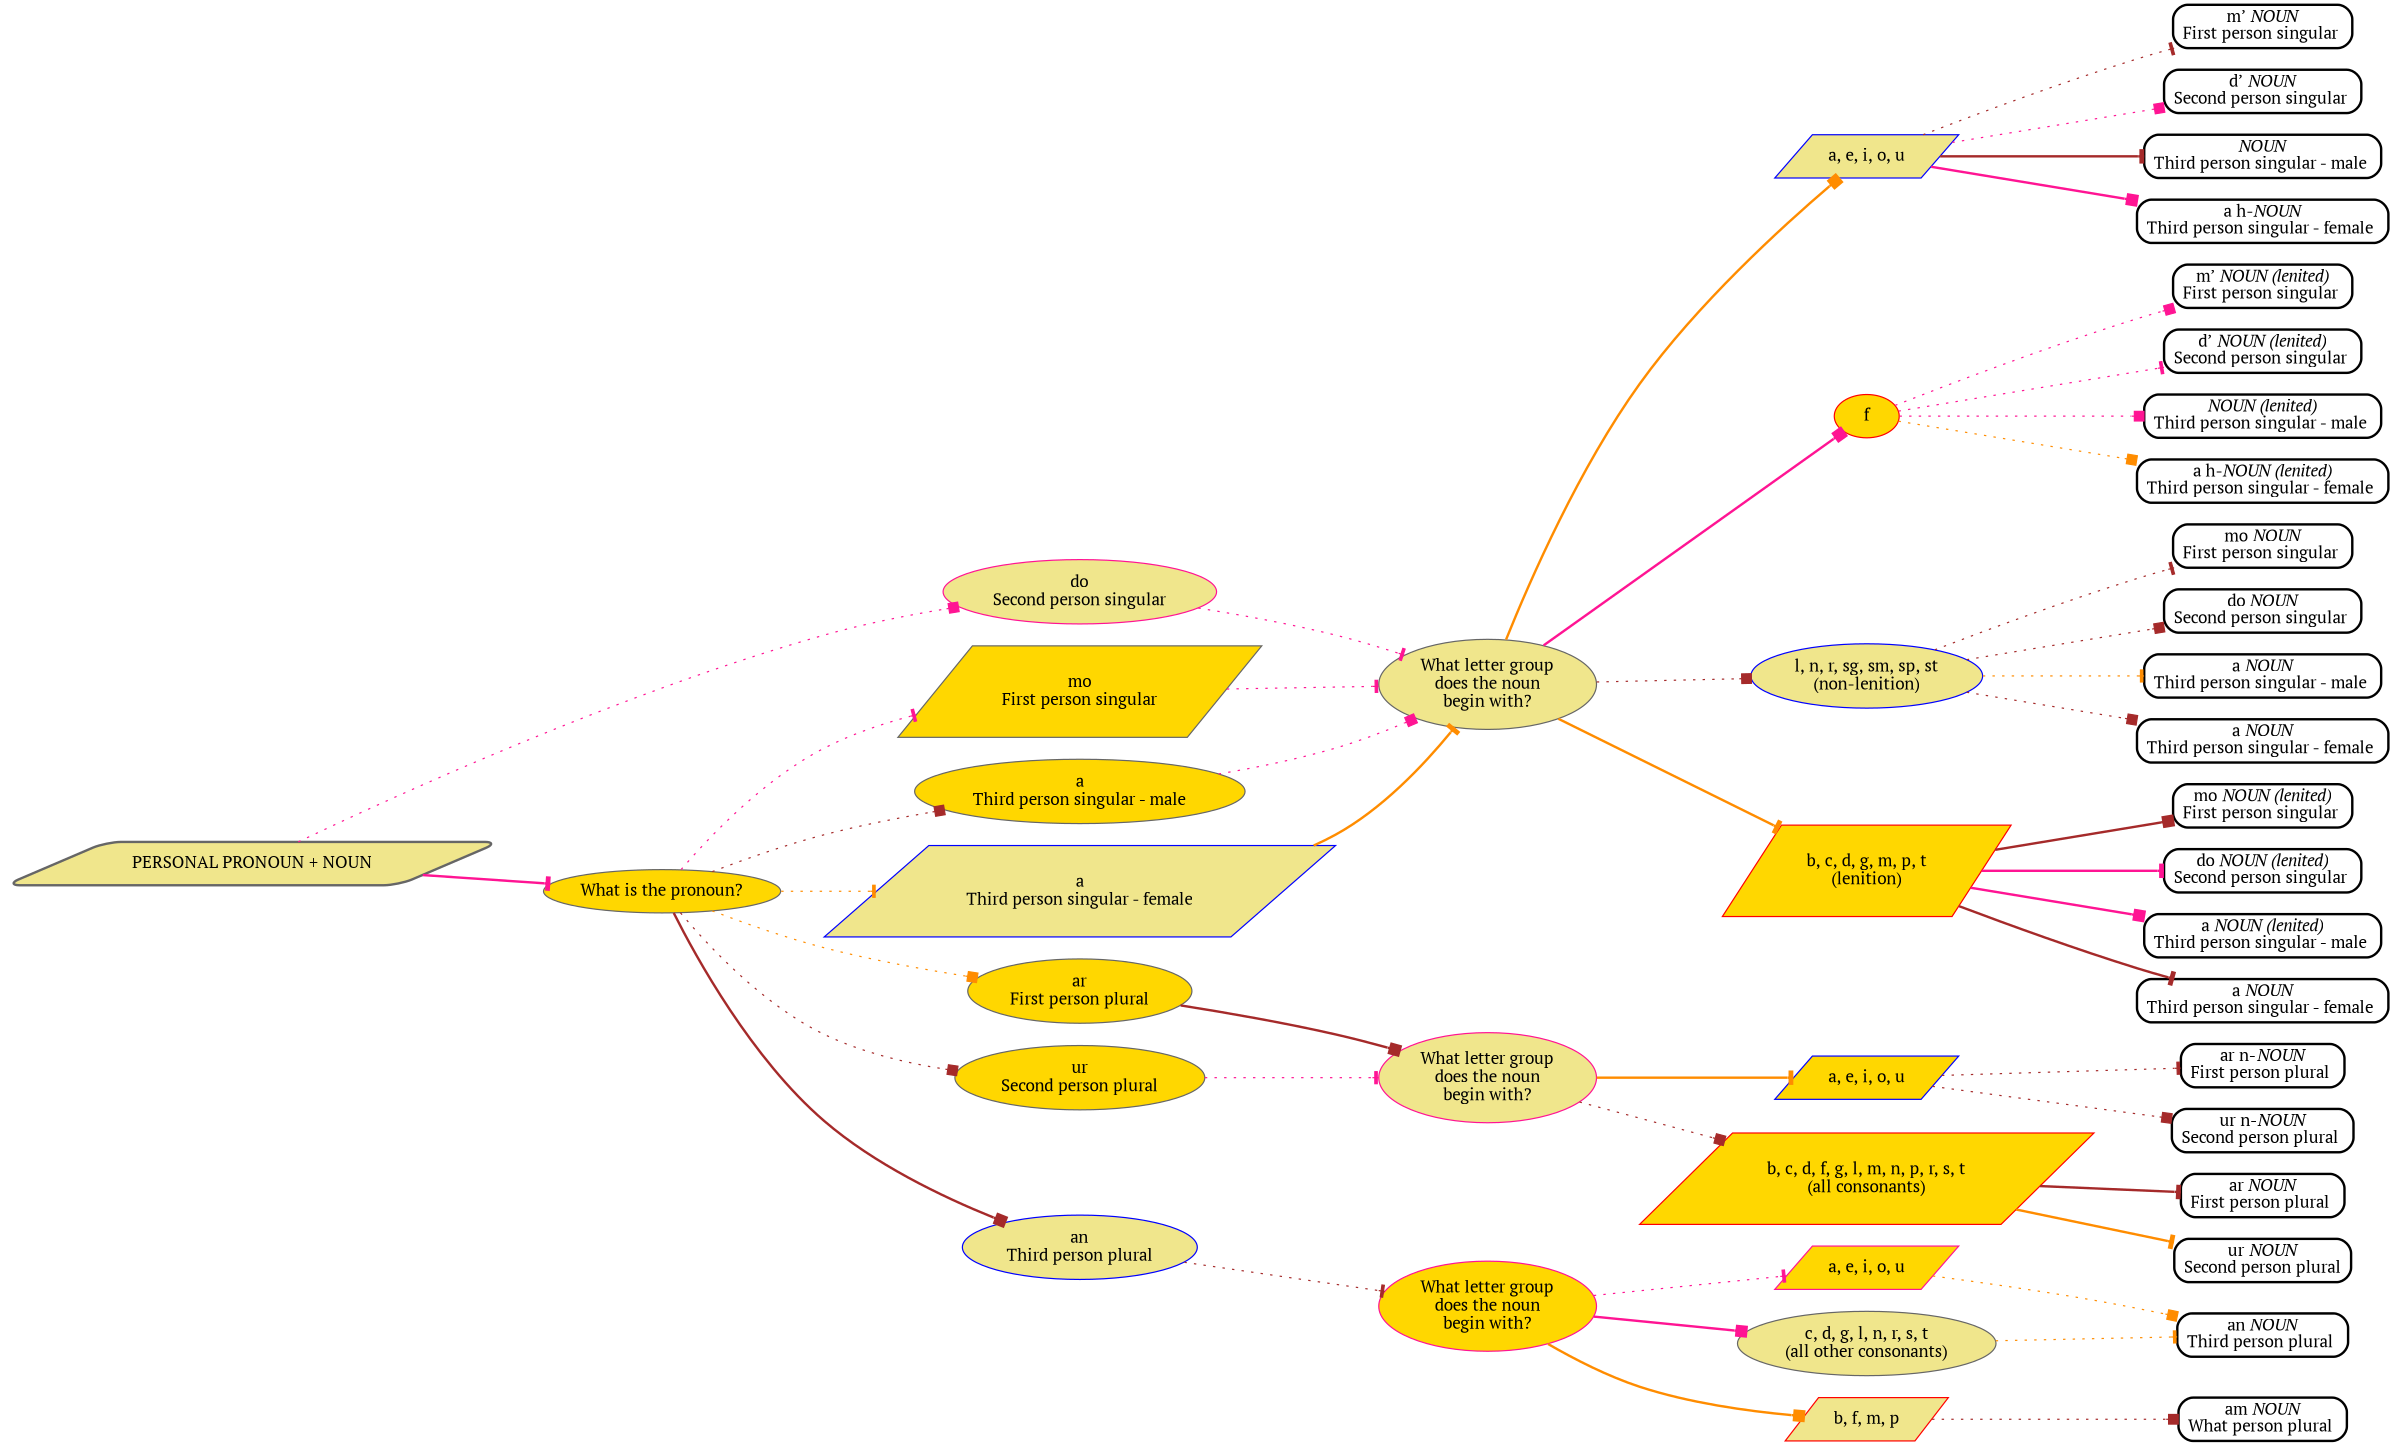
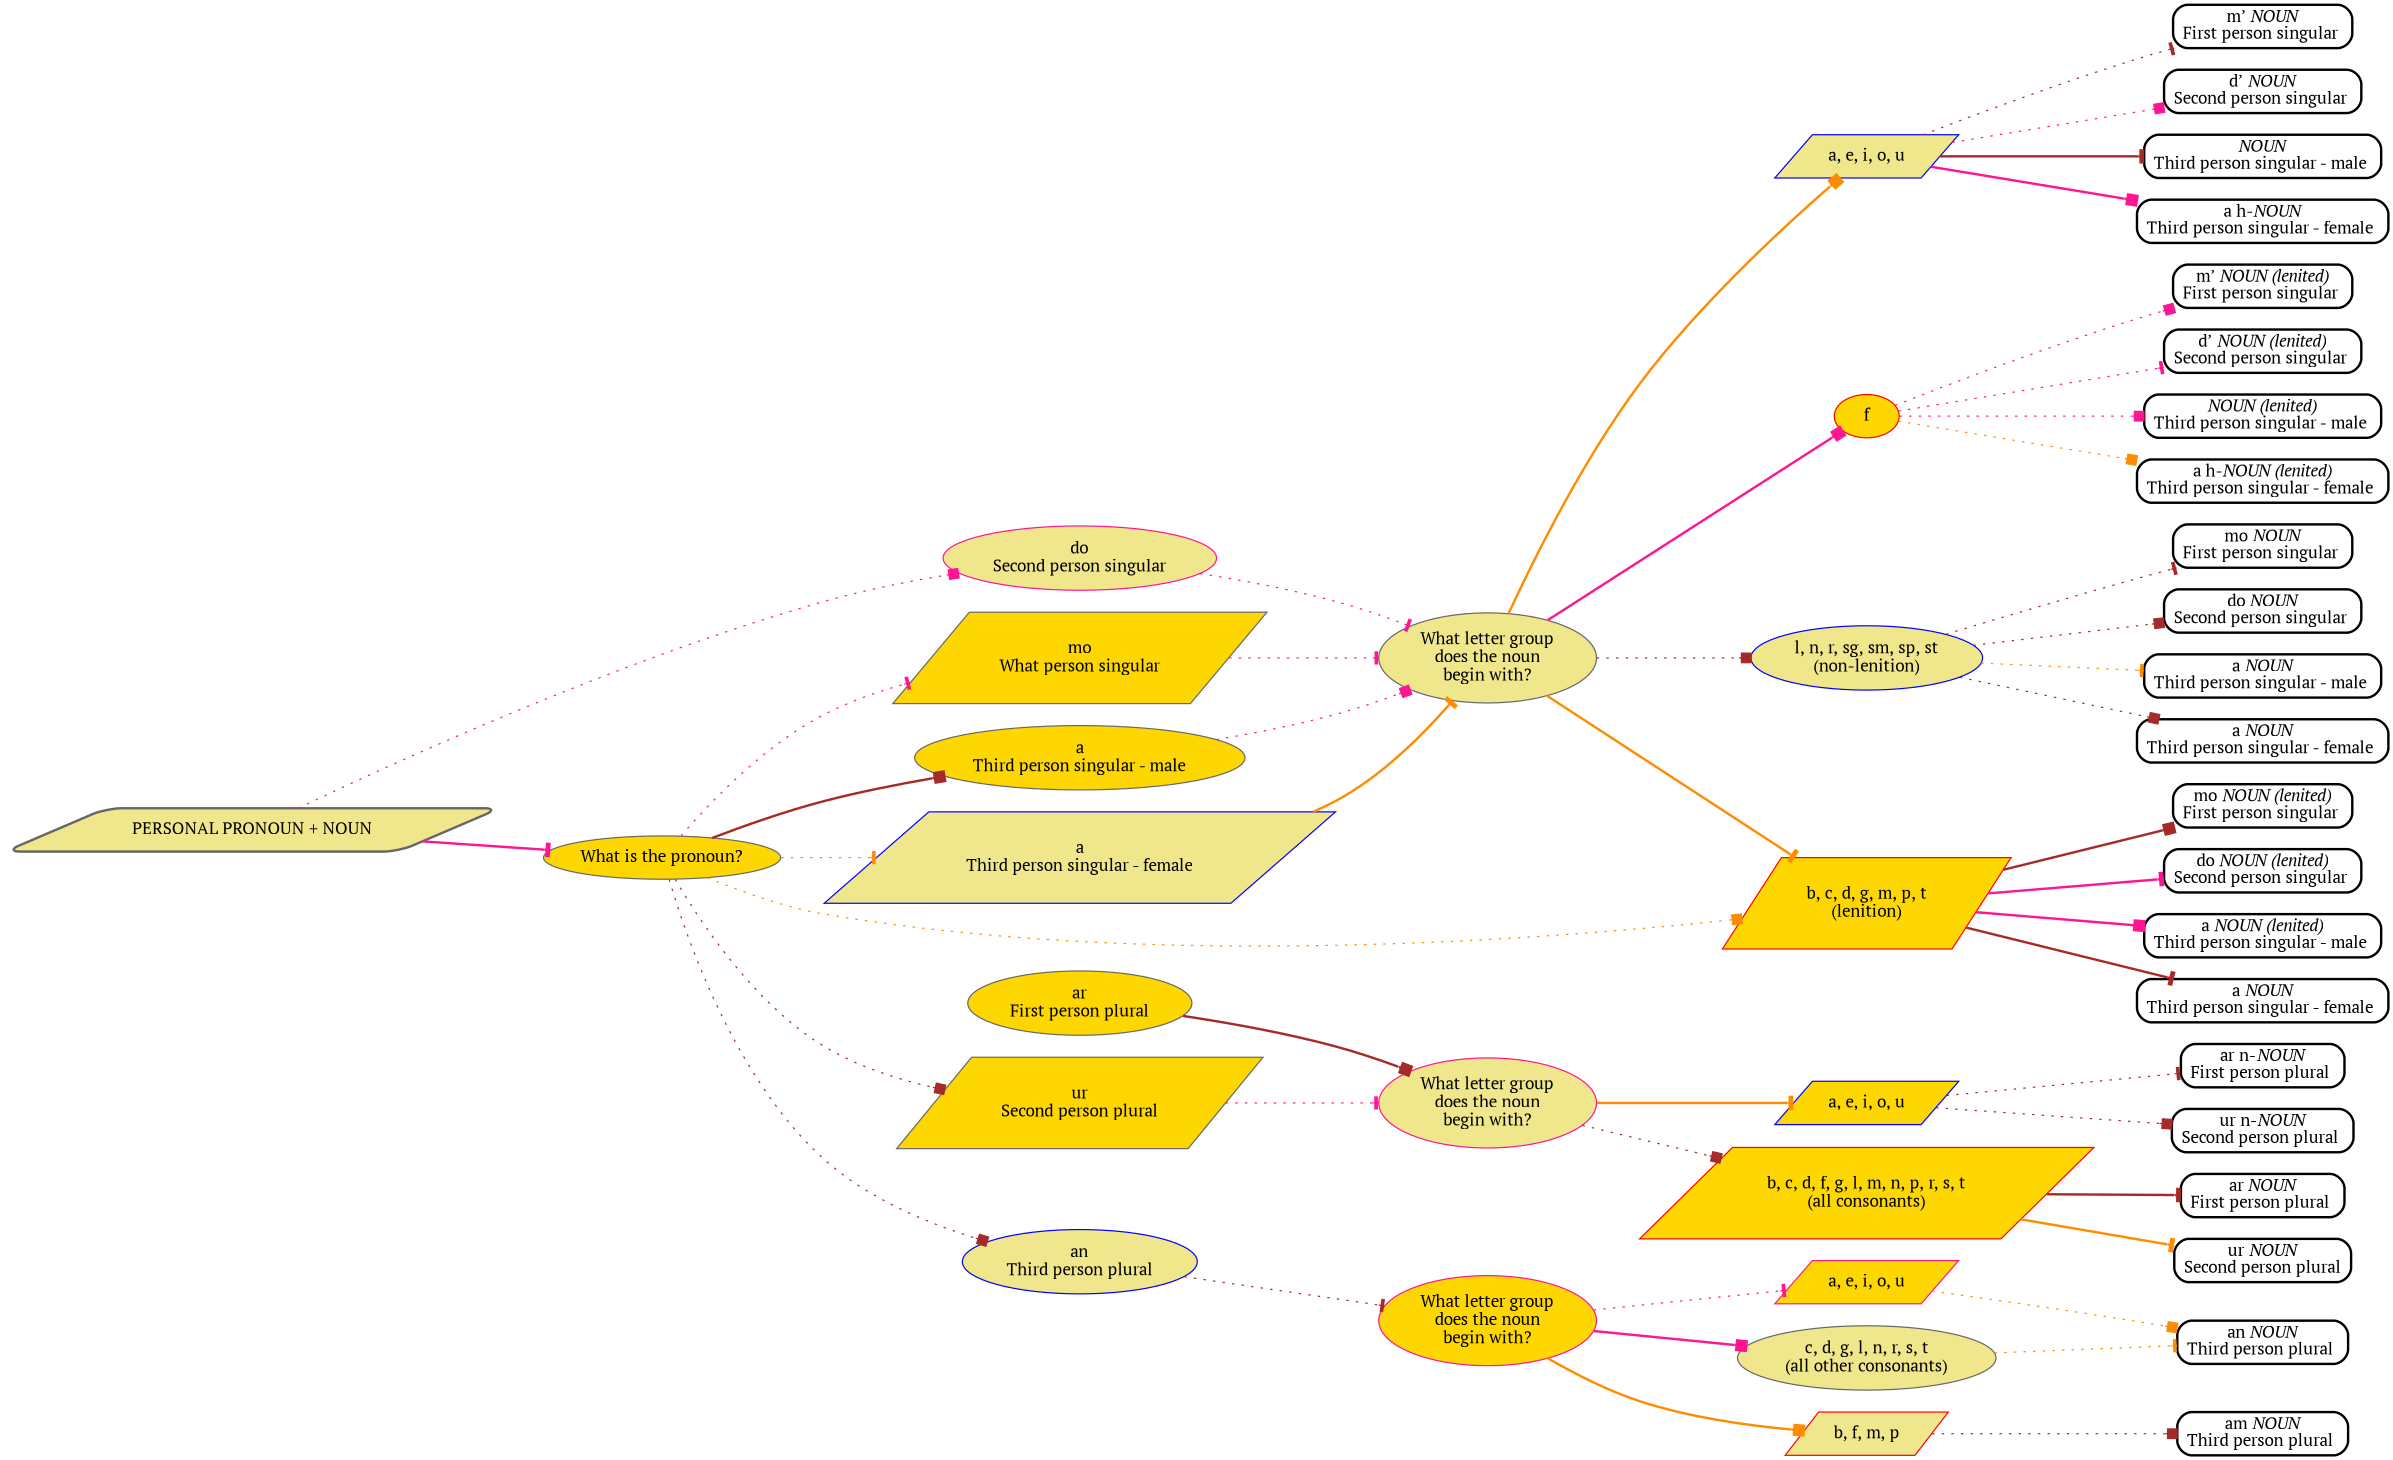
(1080, 692) -> (1080, 658)
(821, 836) -> (821, 802)
(837, 951) -> (1215, 946)
(1080, 1078) -> (1080, 1103)
(802, 1099) -> (774, 1103)
(2263, 1426) -> (2263, 1441)
